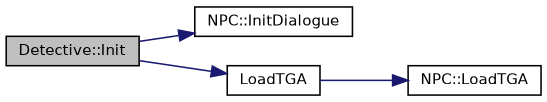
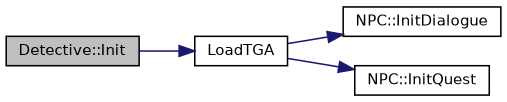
(159, 38) -> (308, 40)
(475, 80) -> (422, 80)
